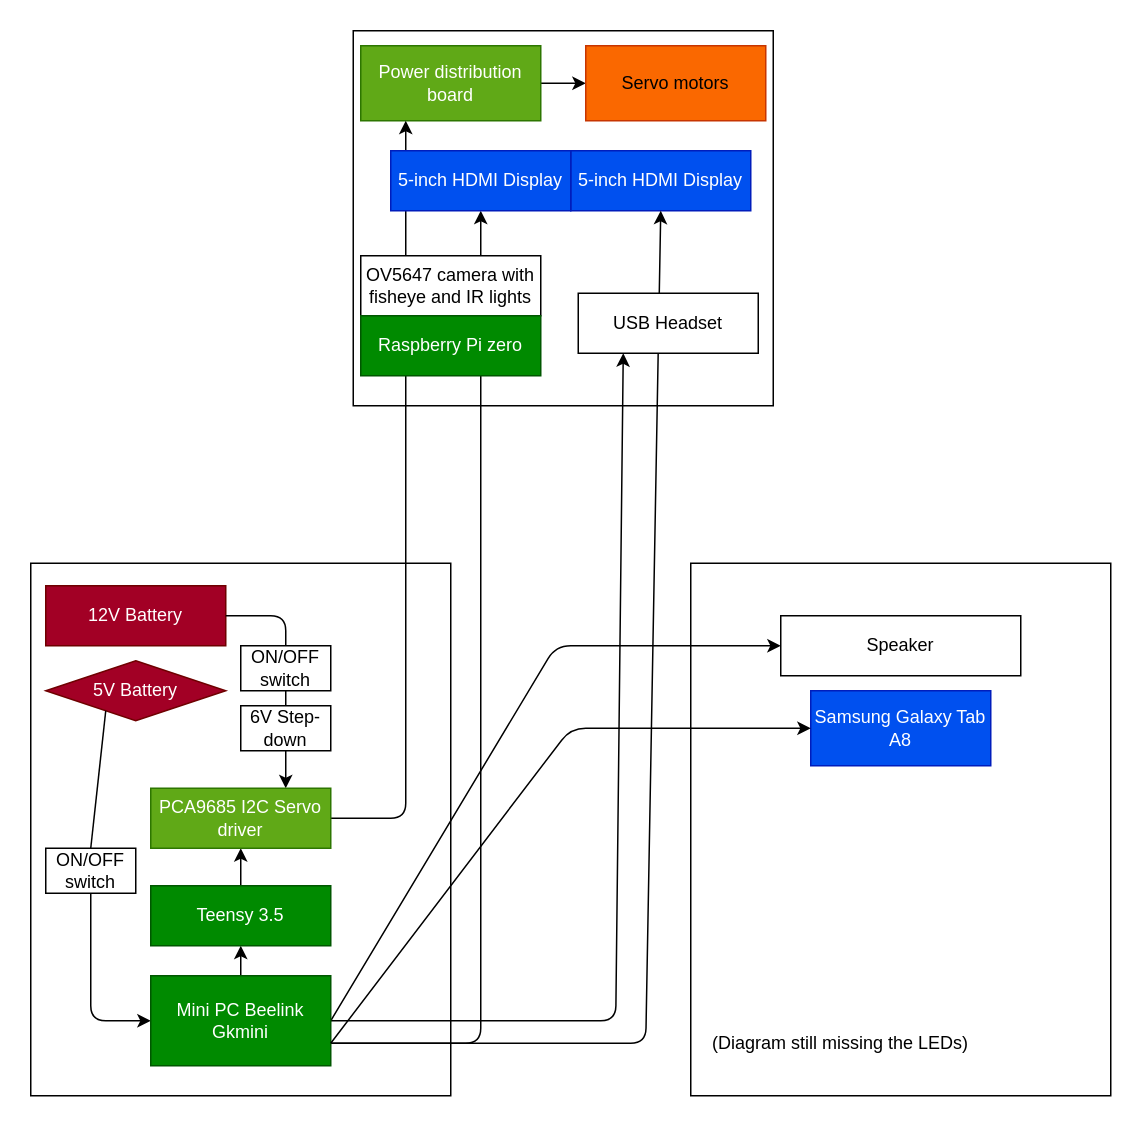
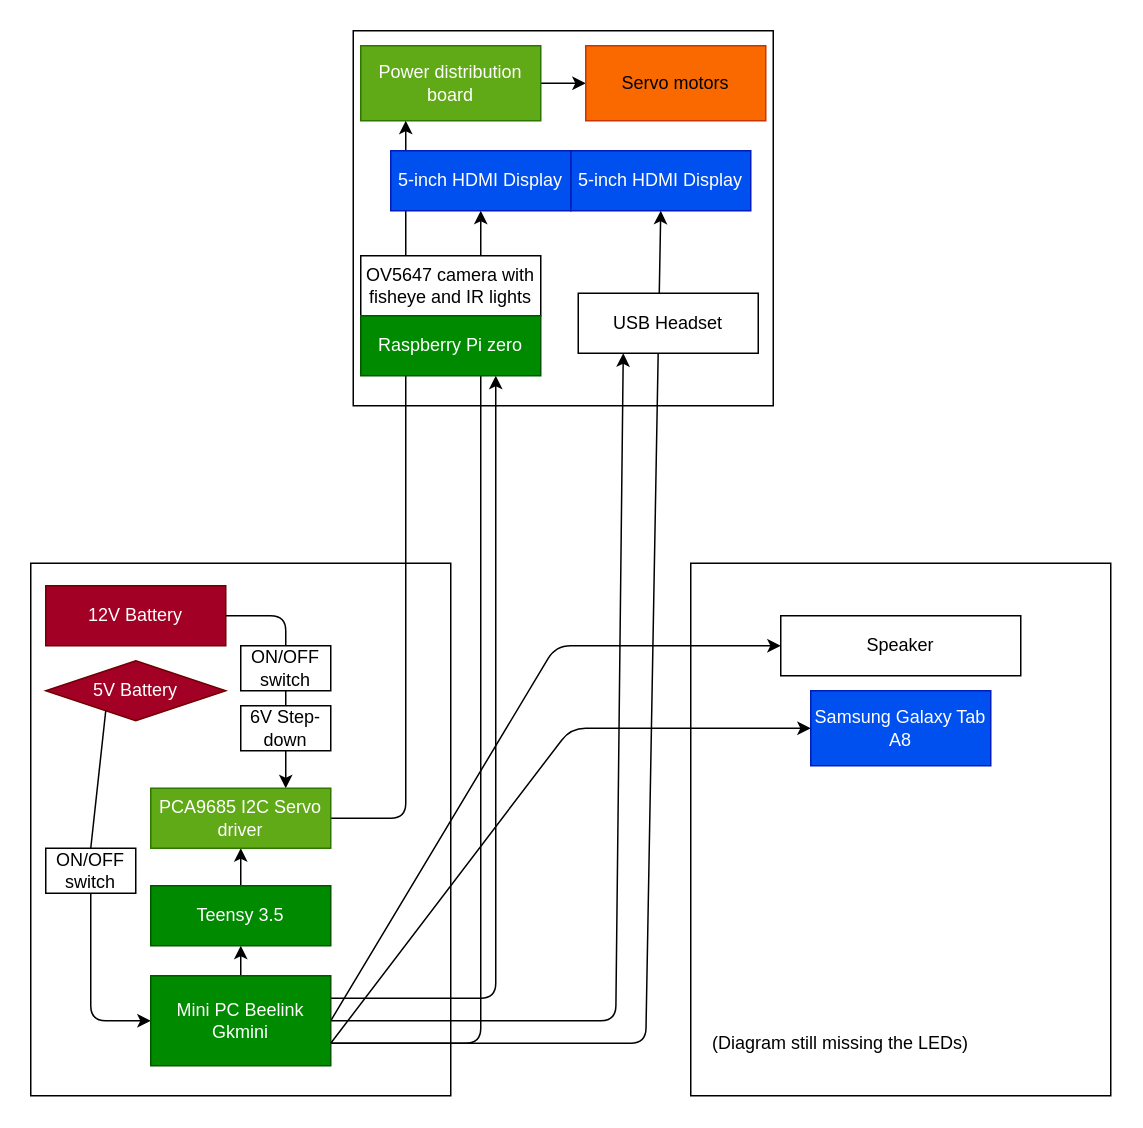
none -> (496, 563)
